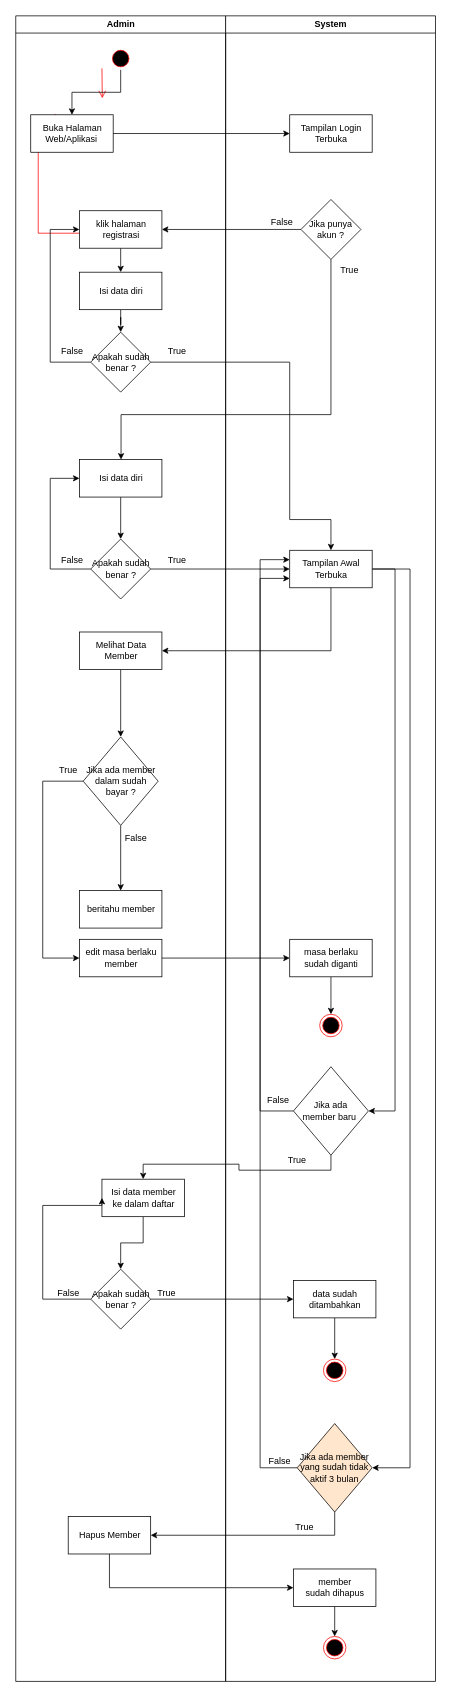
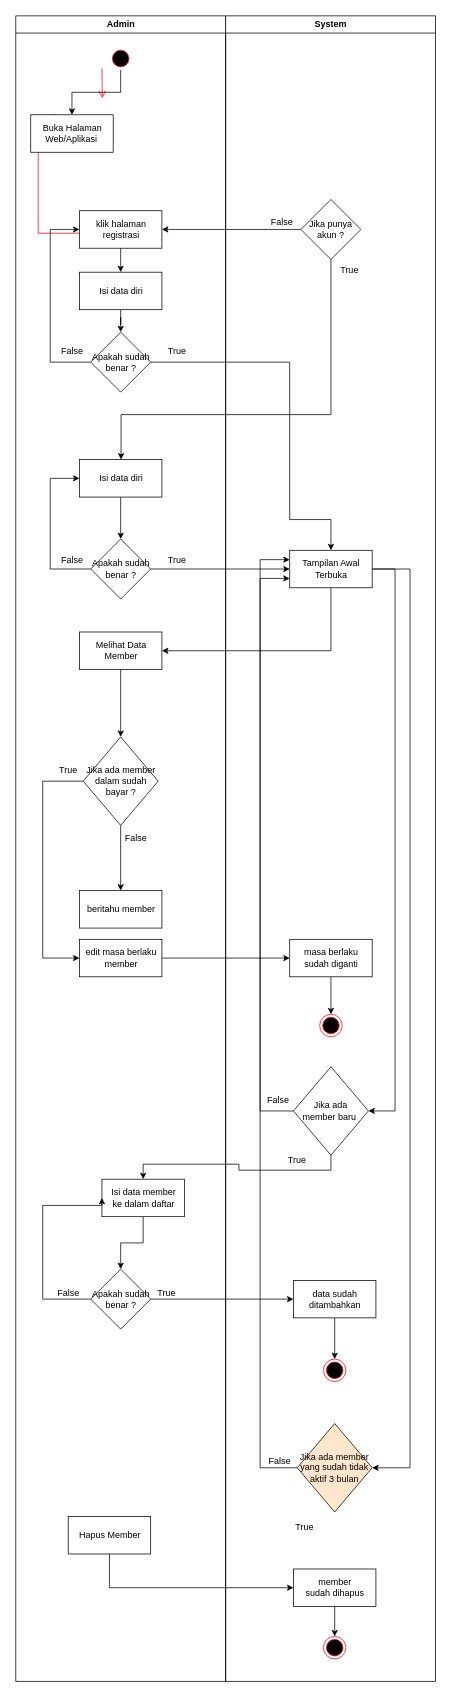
(199, 133) -> none
(331, 133) -> none
(257, 1536) -> none
